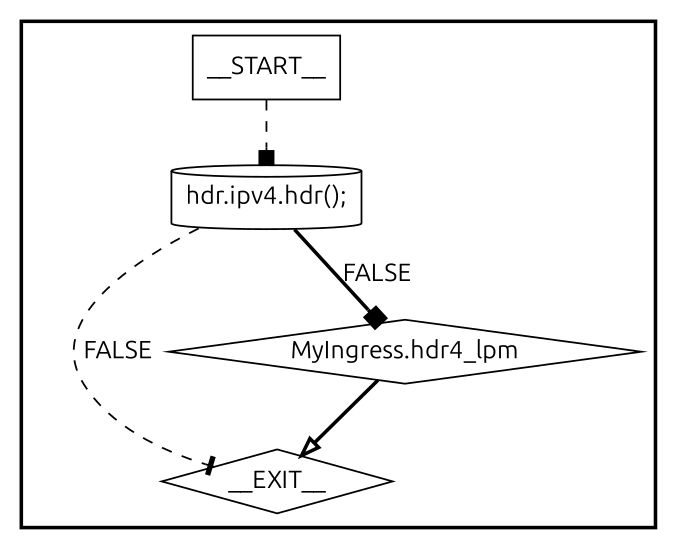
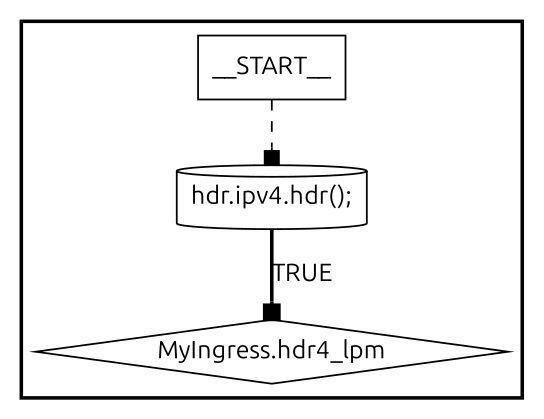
(377, 274) -> (302, 274)
(277, 481) -> none
